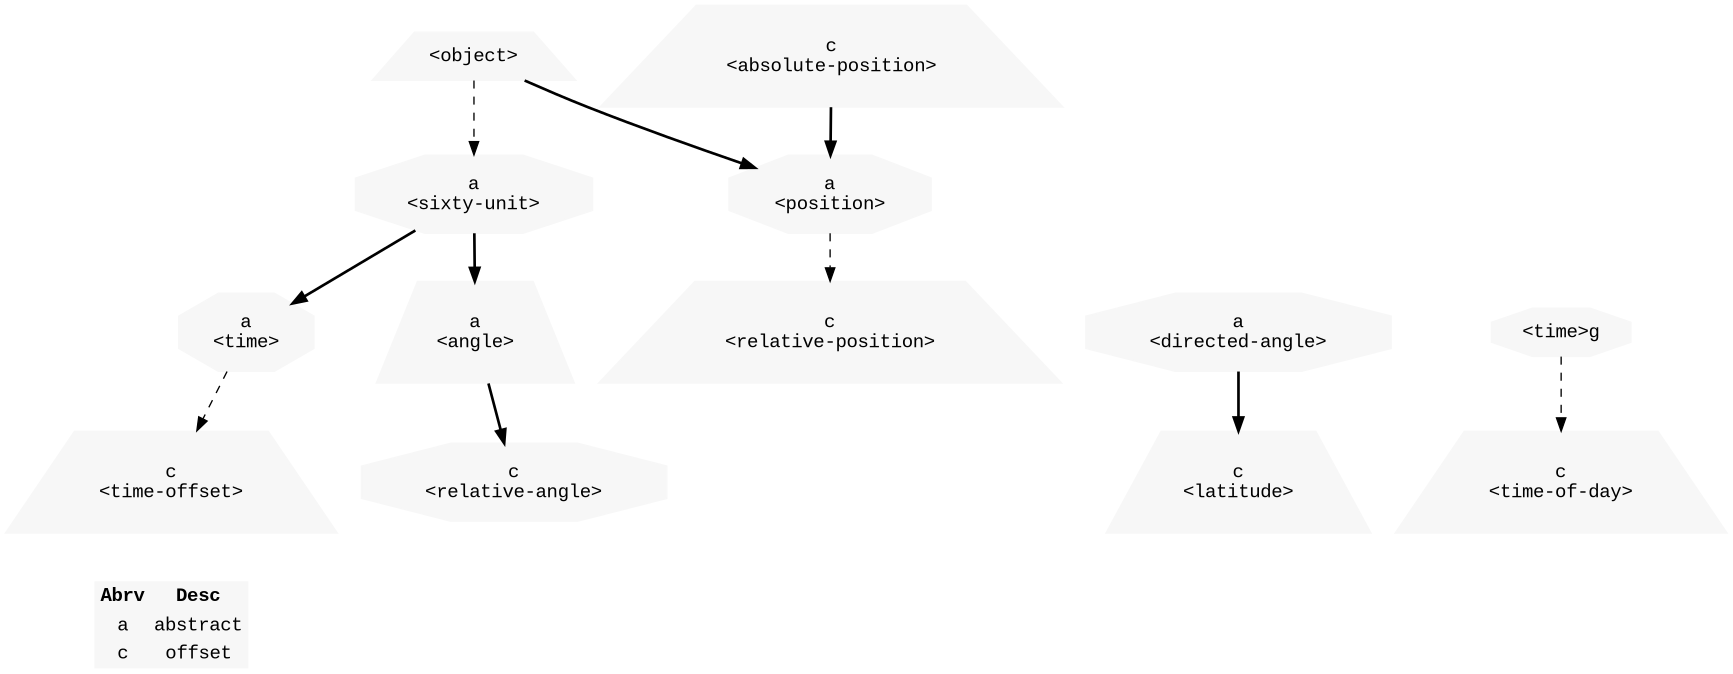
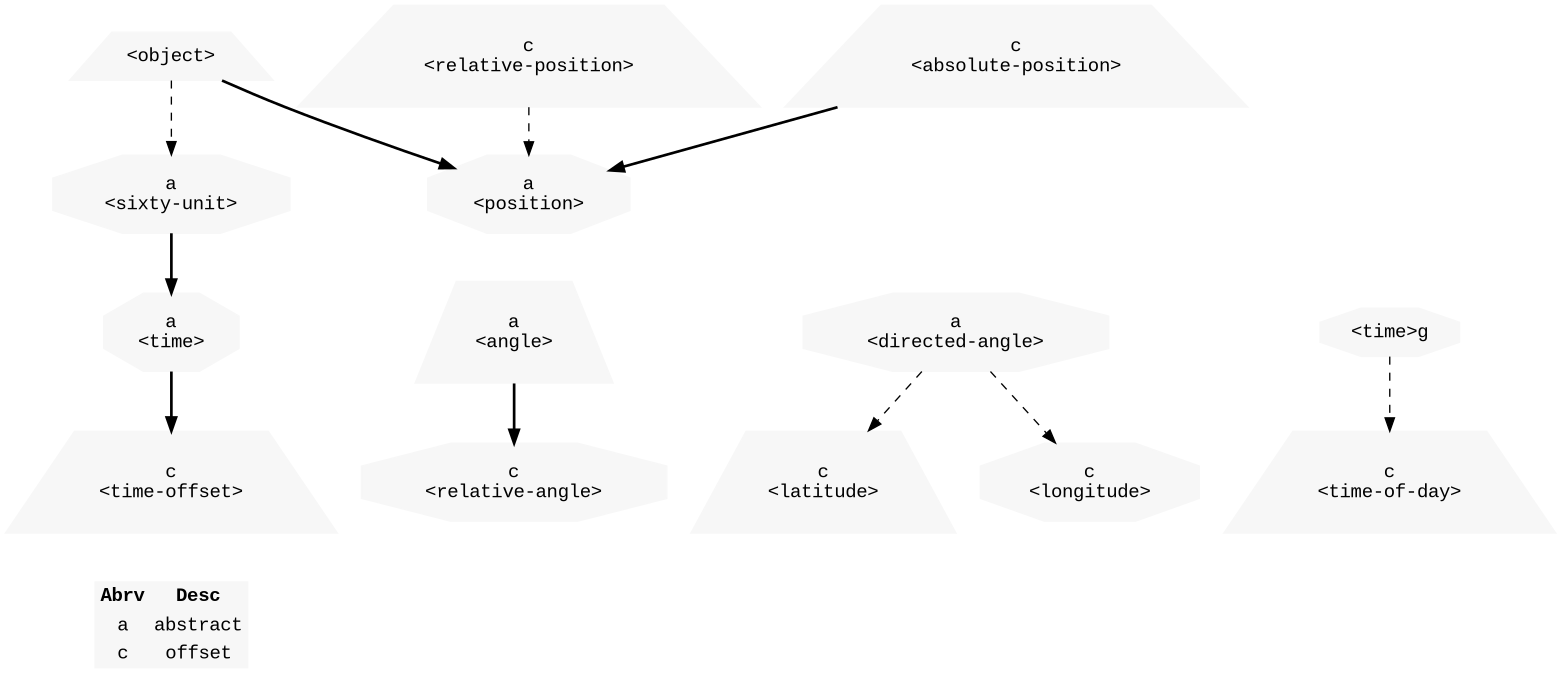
(475, 250) -> none
(830, 250) -> (529, 124)
(1238, 394) -> (900, 396)
(215, 395) -> (171, 394)
none -> (1090, 482)
